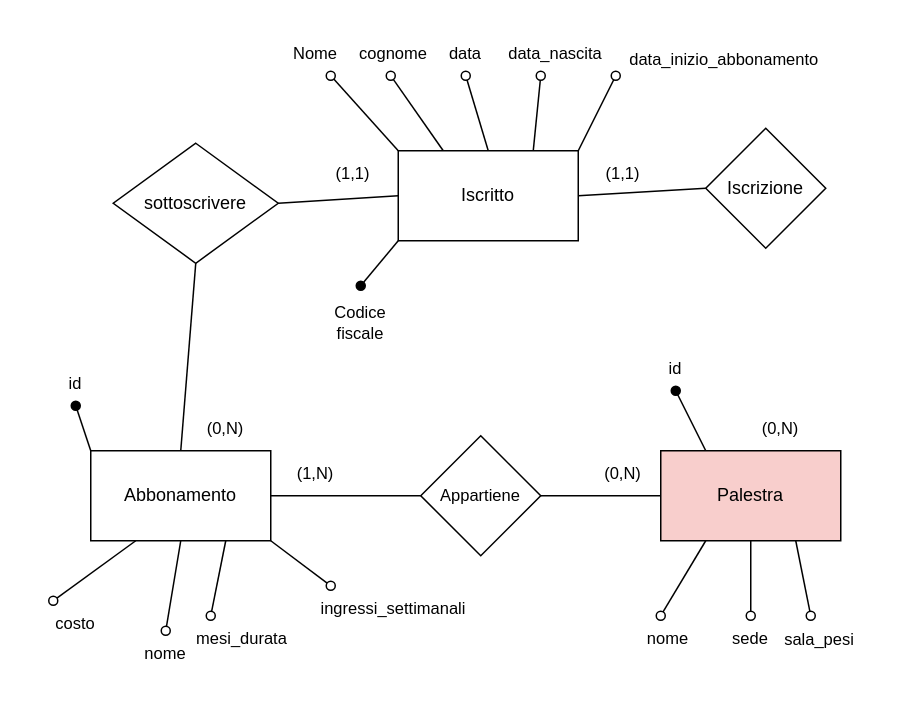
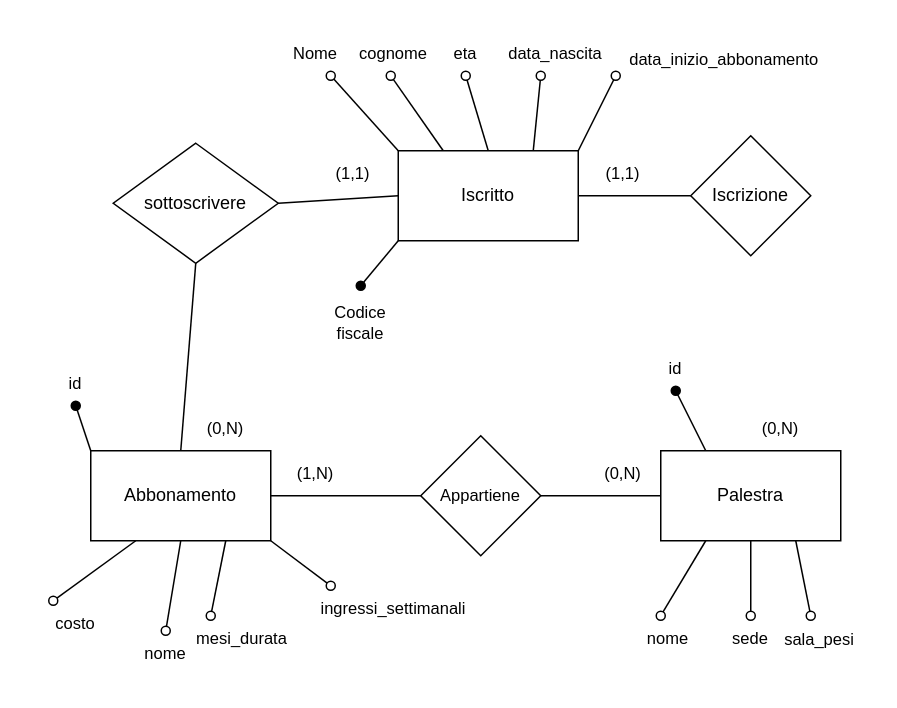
(466, 53) -> (466, 53)
(766, 188) -> (751, 196)
(751, 496) -> (751, 496)
